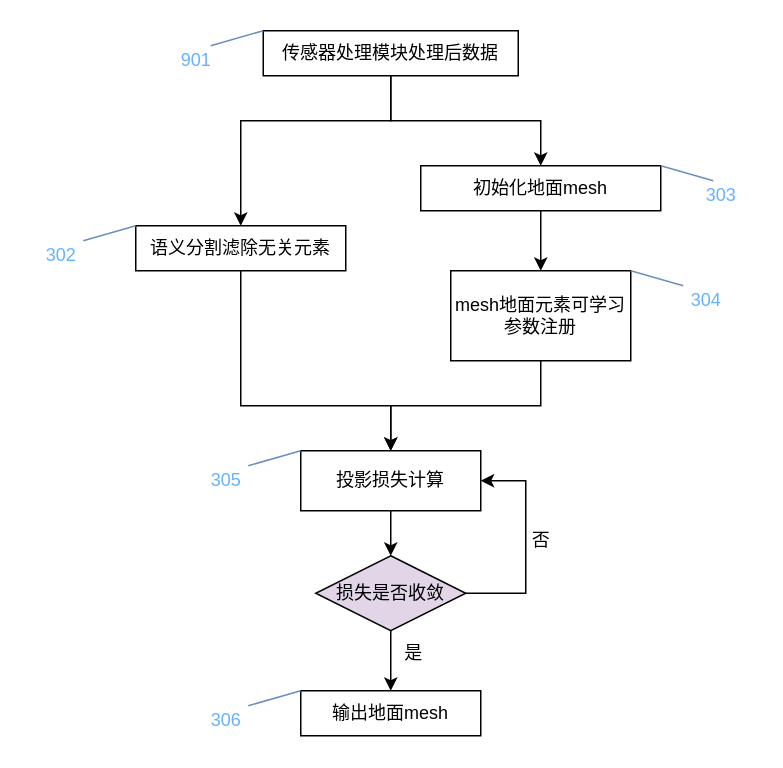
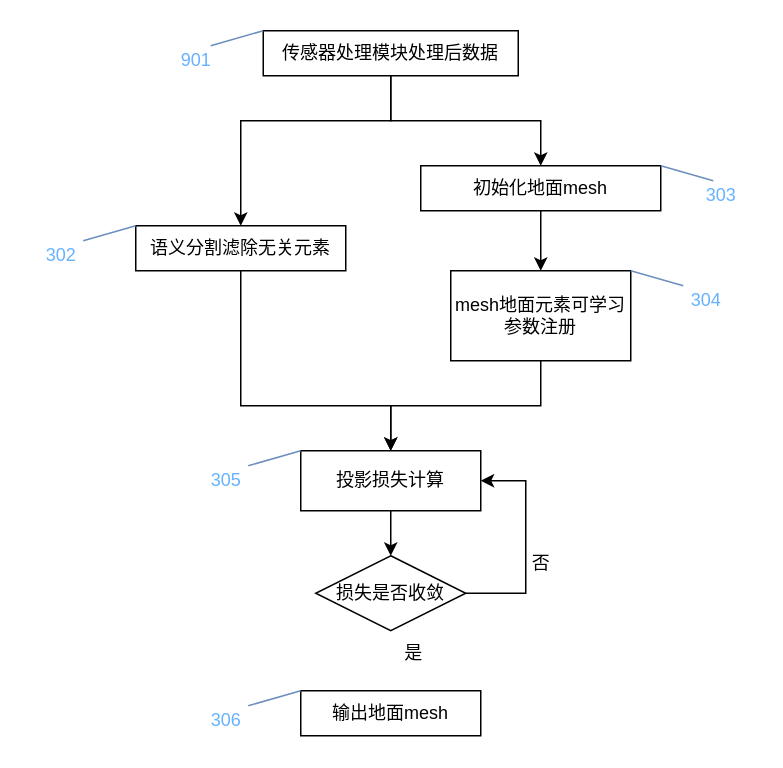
(541, 541) -> (541, 563)
(391, 593) -> (391, 593)
(391, 656) -> none
